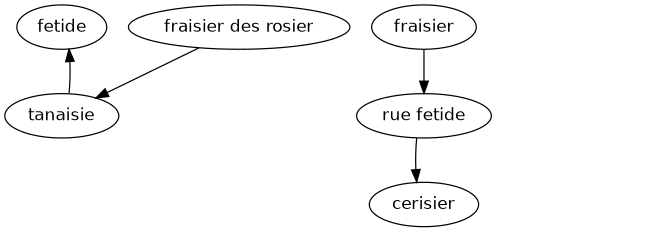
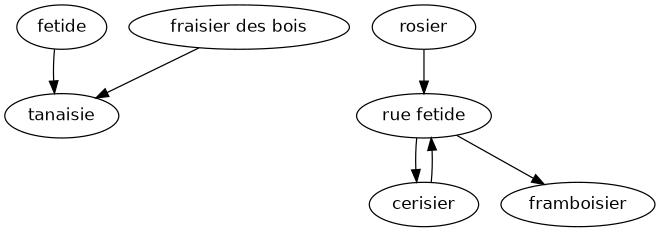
(239, 27) -> (239, 27)
(424, 27) -> (424, 27)
(70, 77) -> (54, 65)
none -> (432, 166)
none -> (578, 205)
